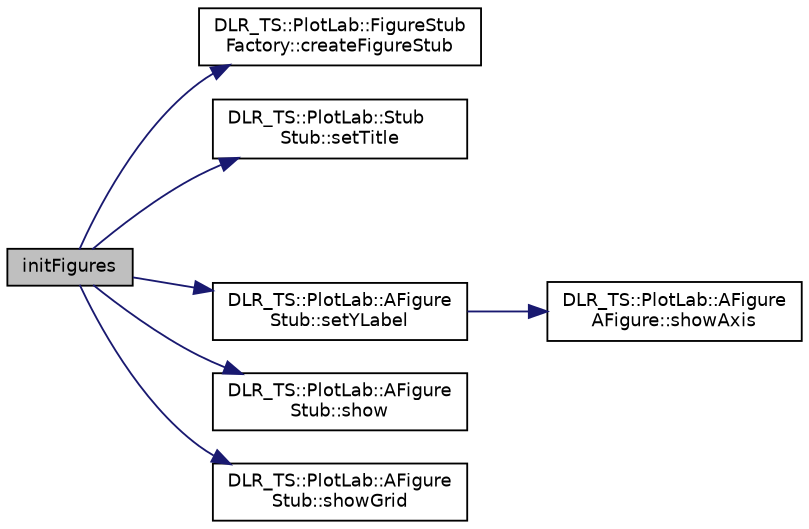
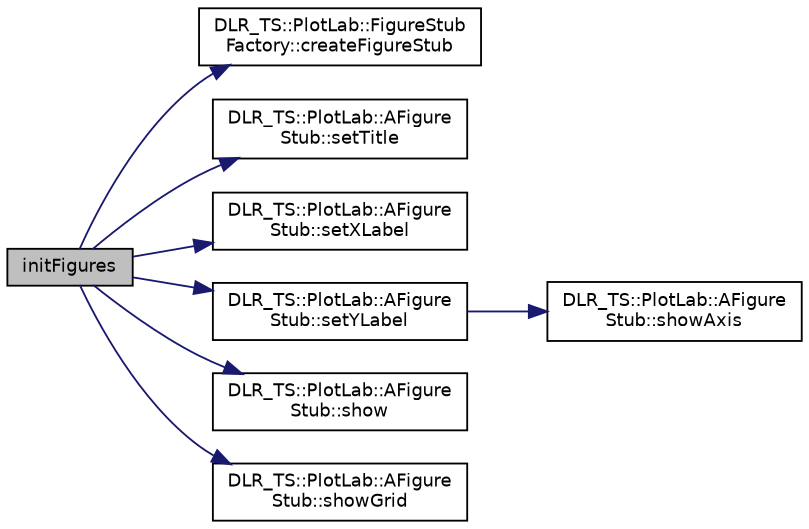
(340, 129) -> (340, 129)
none -> (340, 221)
(675, 311) -> (675, 311)
